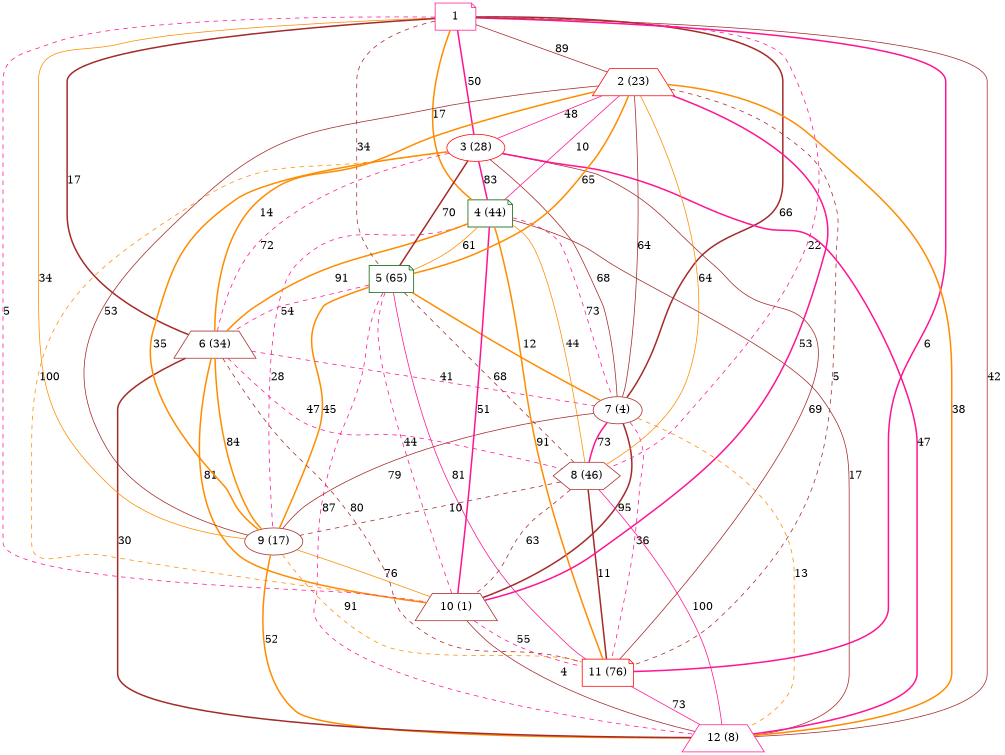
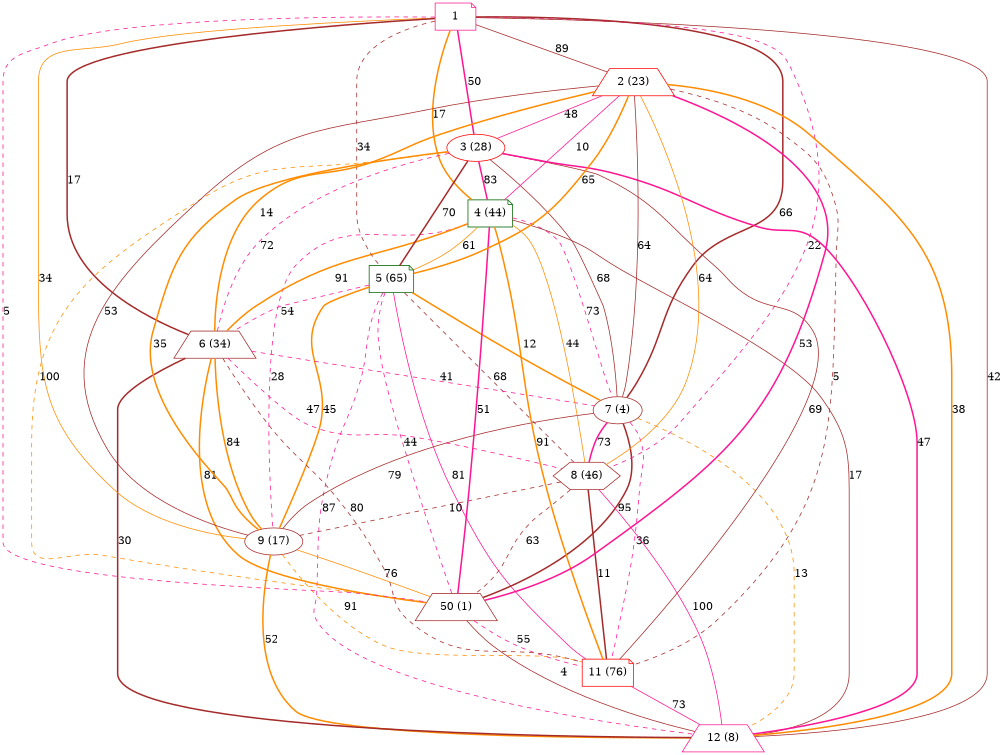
(946, 246) -> none
(456, 607) -> (456, 607)
